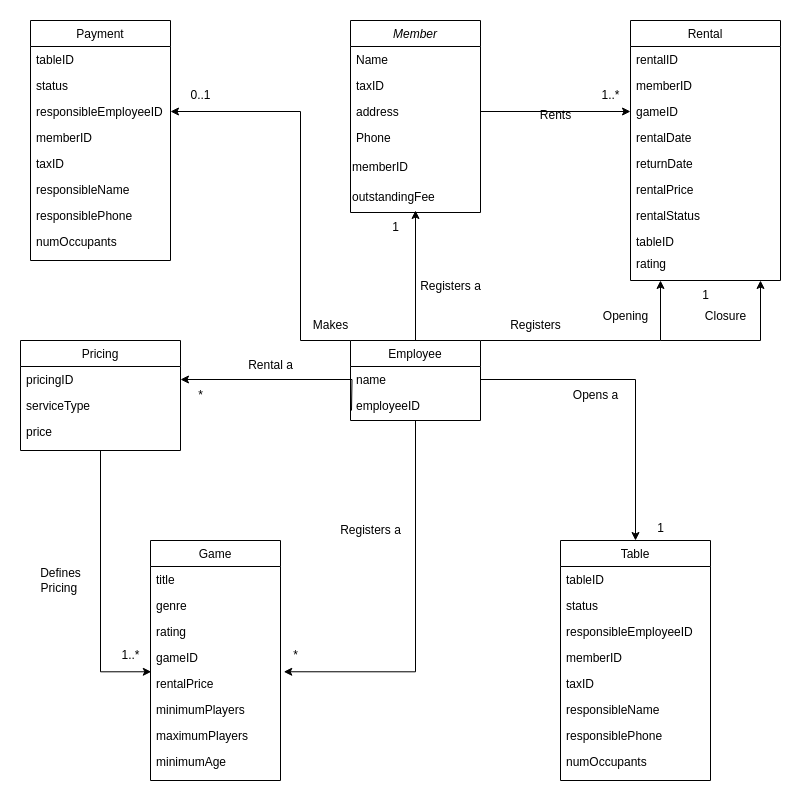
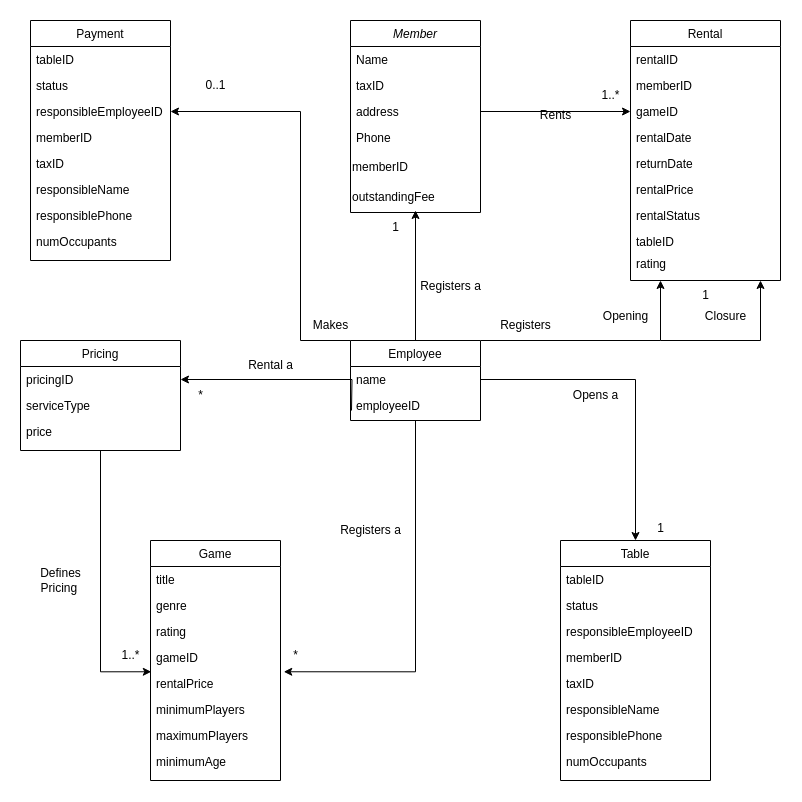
(201, 96) -> (216, 86)
(536, 326) -> (526, 326)
